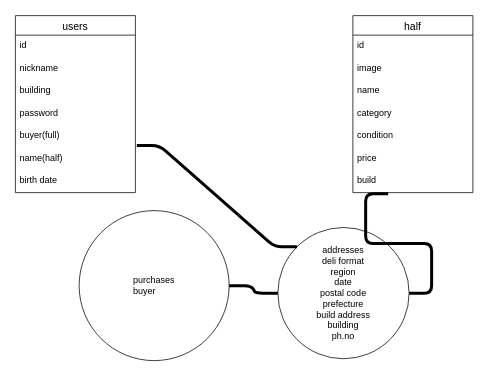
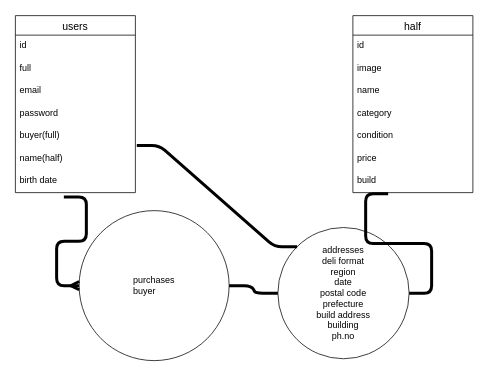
(38, 68) -> (27, 68)
(36, 90) -> (30, 90)
none -> (71, 241)
